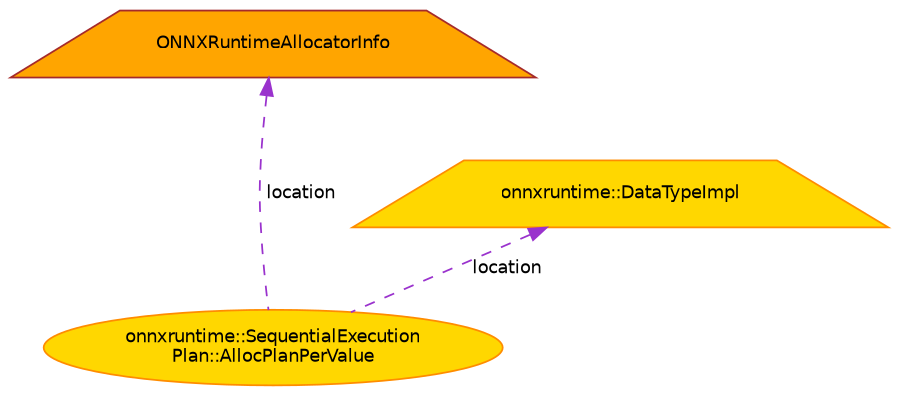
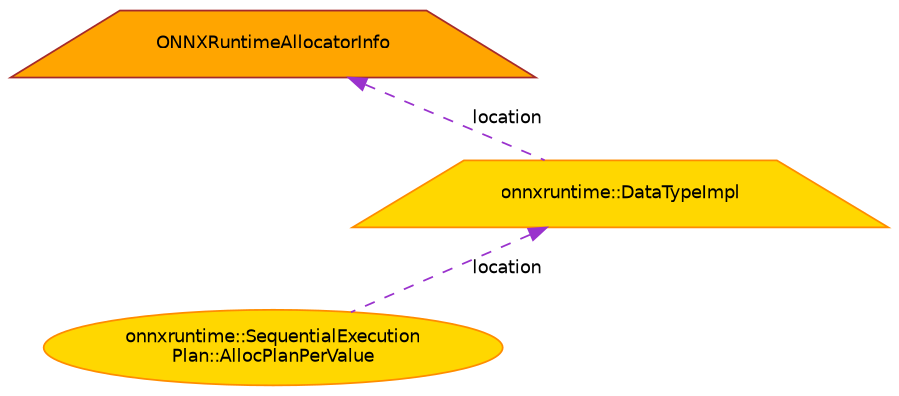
(260, 203) -> (455, 122)
